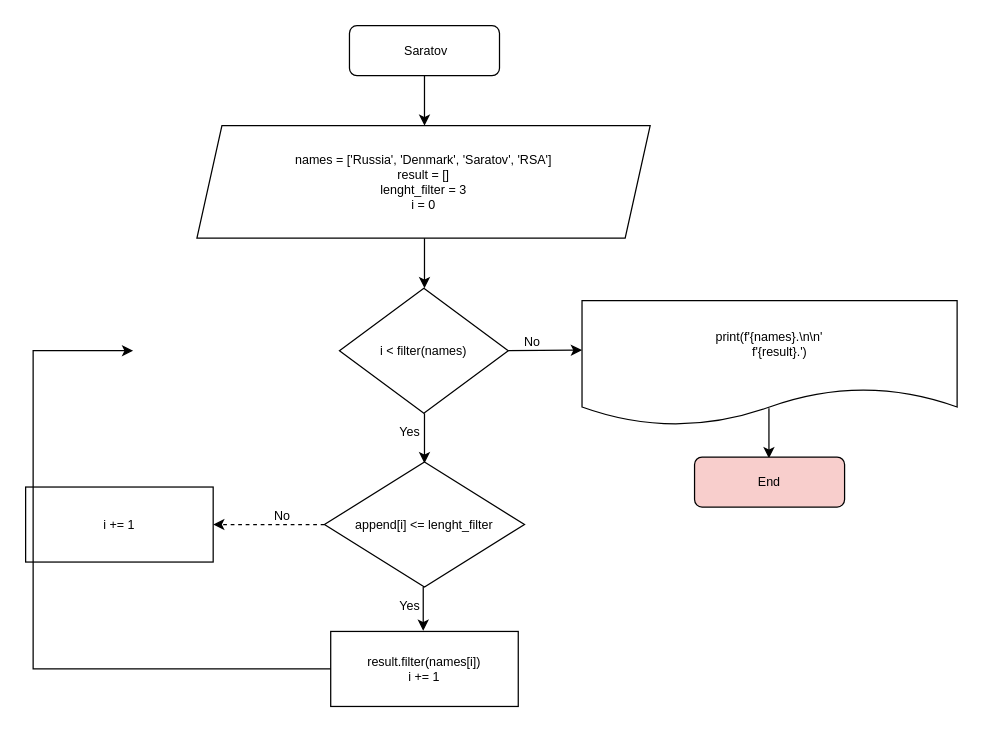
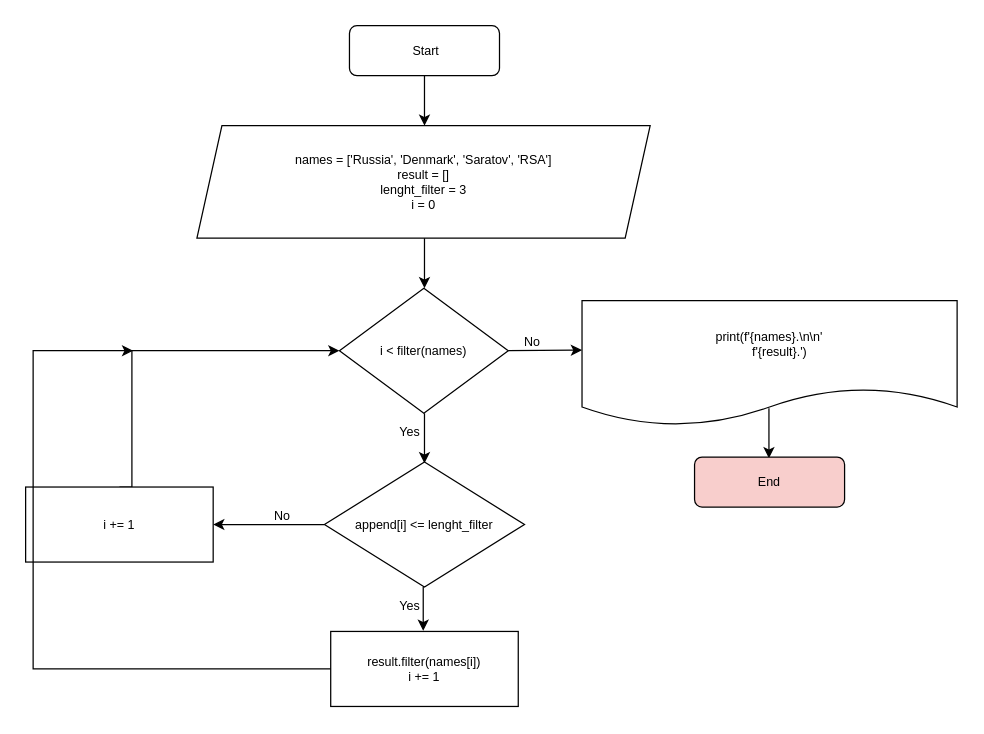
(424, 51) -> (424, 51)
none -> (162, 351)
(272, 524) -> (272, 524)
